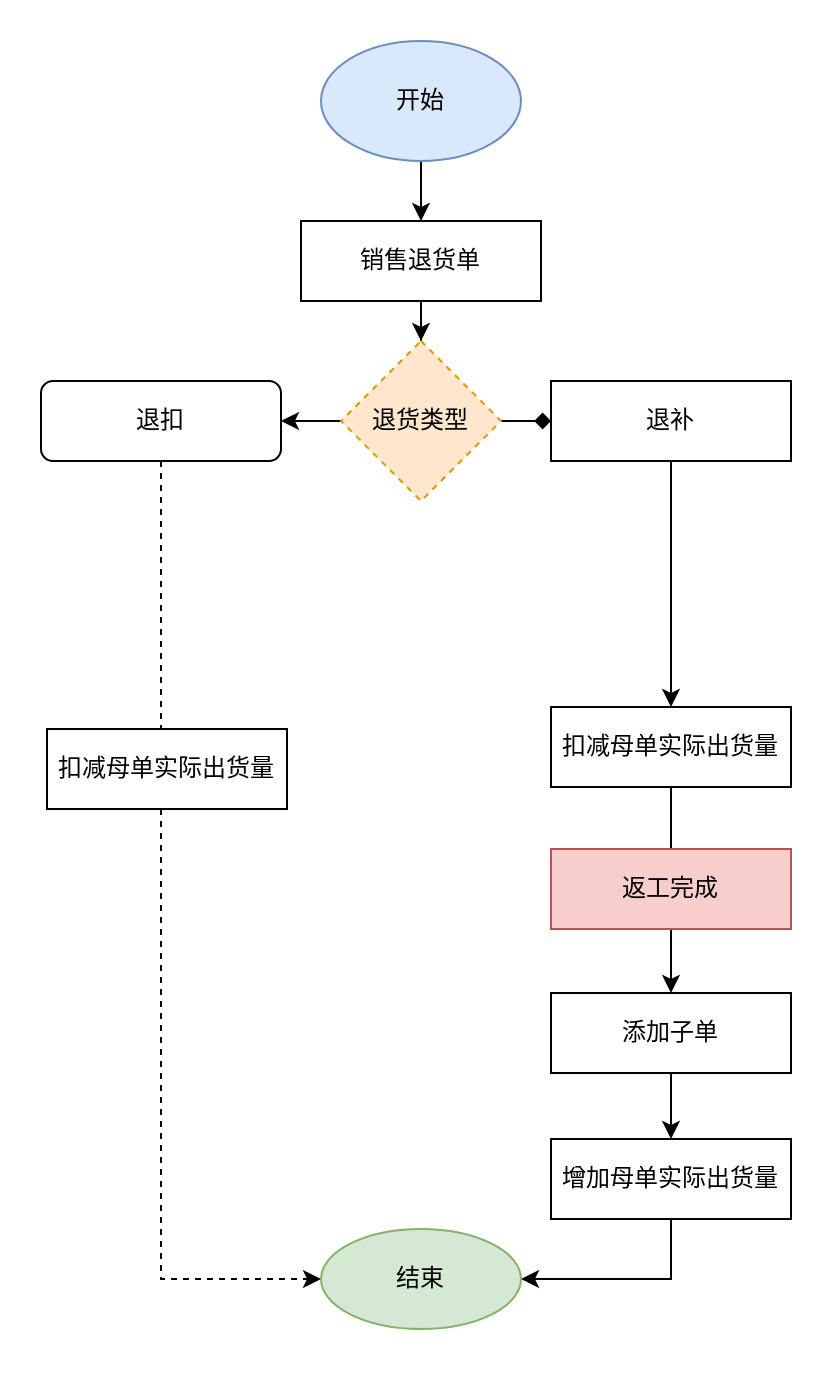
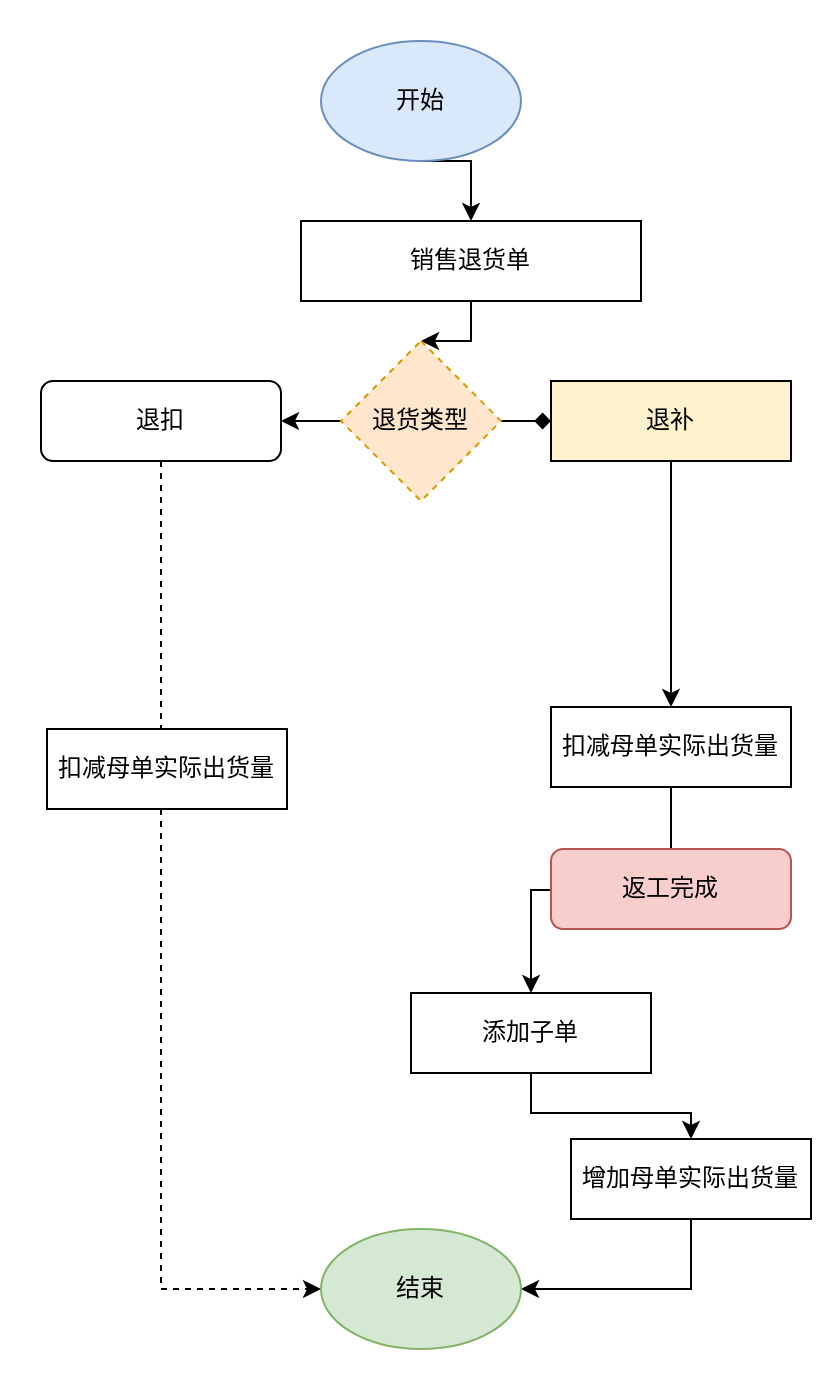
(421, 261) -> (471, 261)
(671, 421) -> (671, 421)
(671, 889) -> (671, 889)
(671, 1033) -> (531, 1033)
(671, 1179) -> (691, 1179)
(421, 1279) -> (421, 1289)
